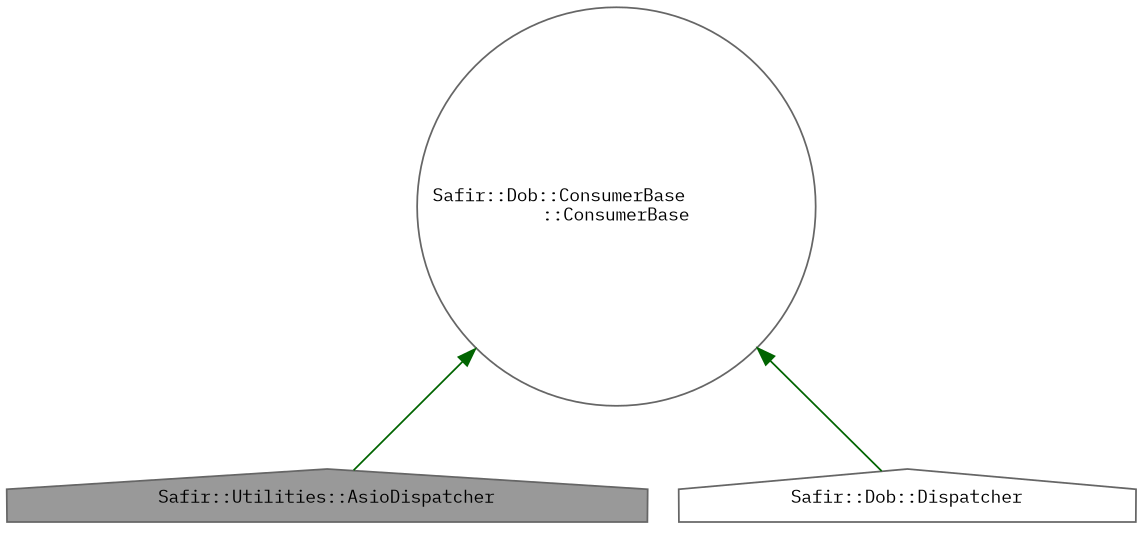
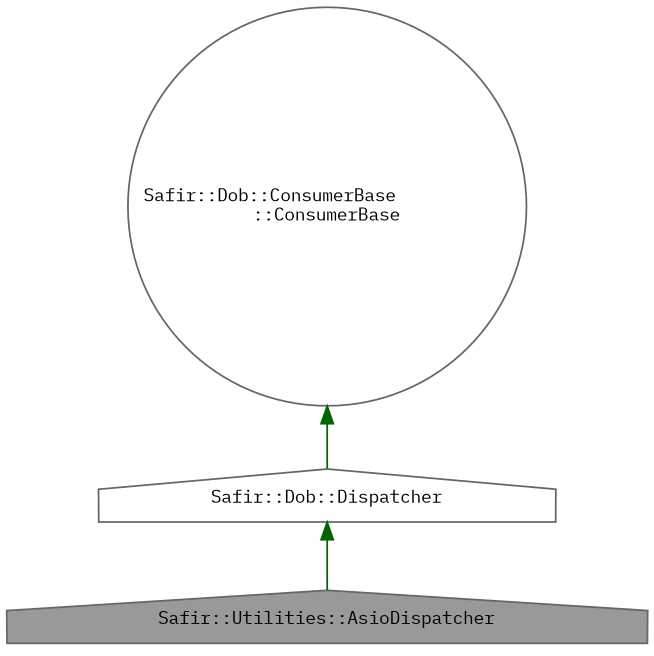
(408, 416) -> (327, 565)
